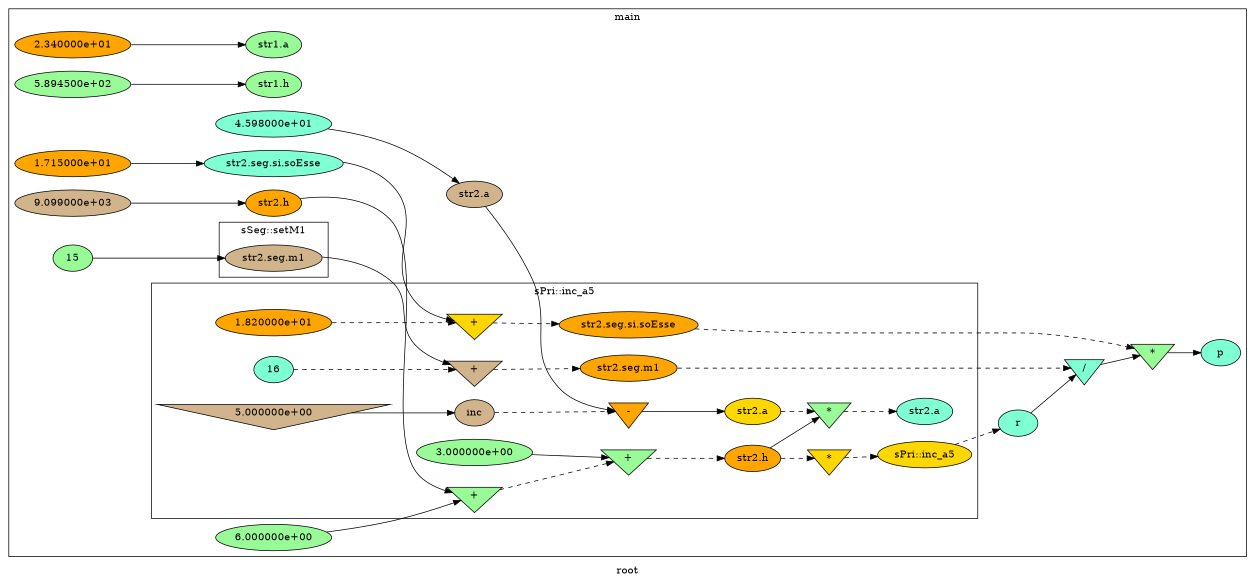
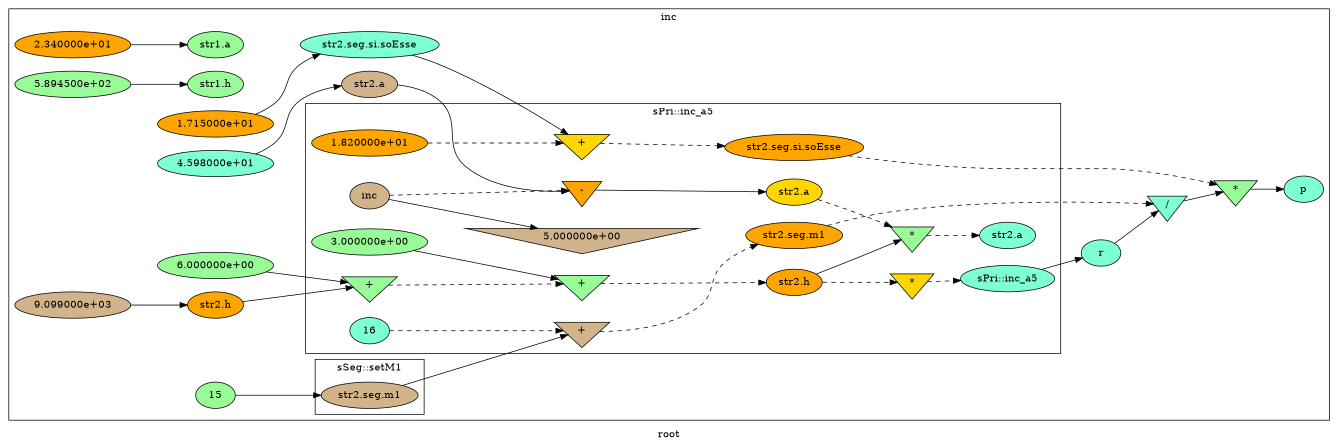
(628, 17) -> (669, 17)
(397, 413) -> (460, 213)
(973, 438) -> (1056, 265)
(925, 455) -> (1008, 279)
